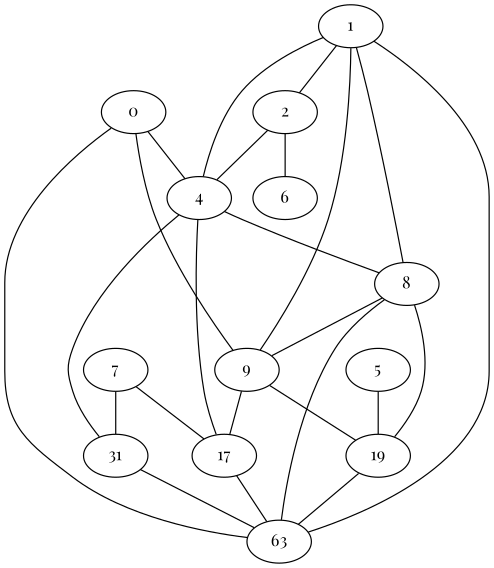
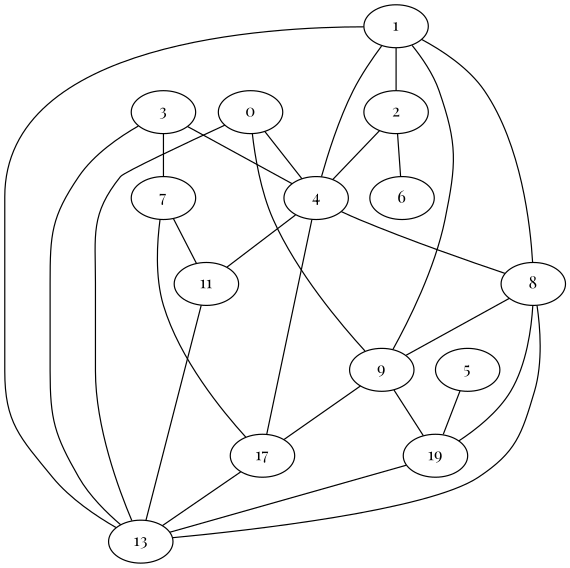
none -> (163, 112)
(116, 456) -> (206, 284)
(279, 542) -> (141, 542)
